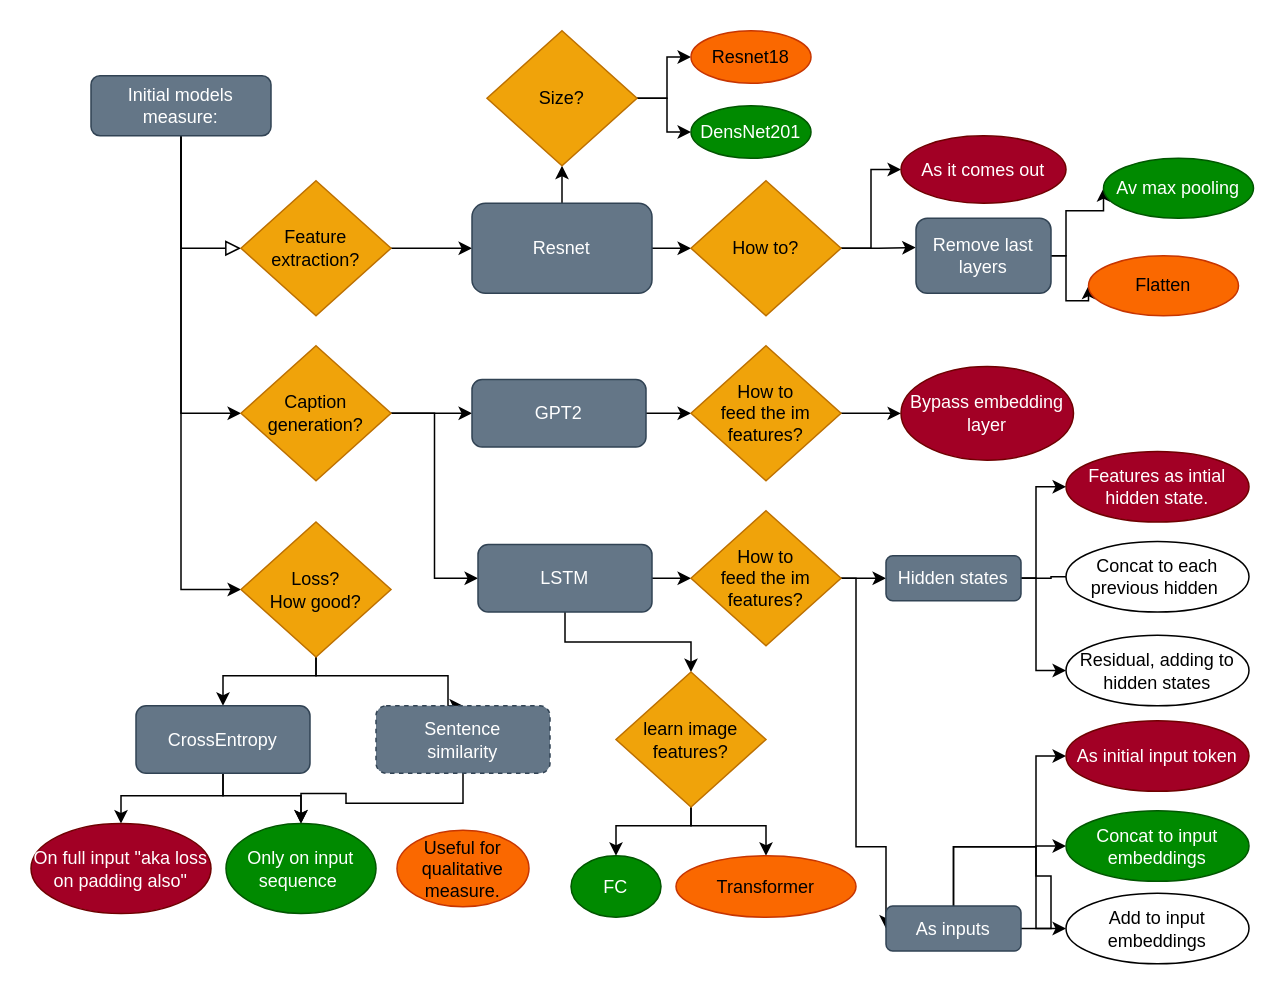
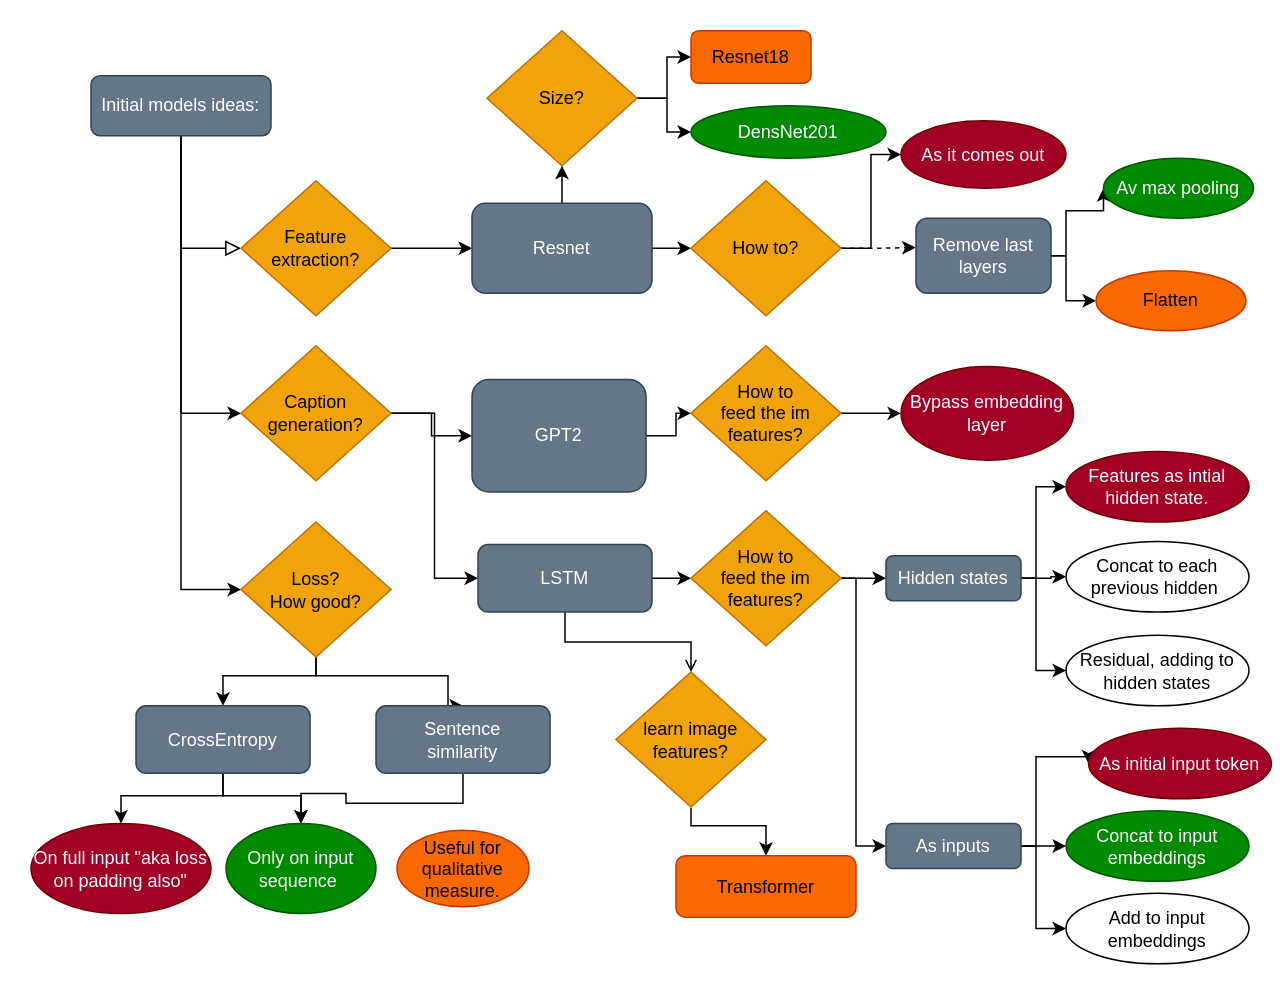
(751, 57) -> (751, 57)
(181, 106) -> (181, 106)
(751, 132) -> (788, 132)
(983, 170) -> (983, 155)
(887, 248) -> (887, 248)
(1163, 286) -> (1171, 301)
(559, 413) -> (559, 436)
(1058, 577) -> (1054, 577)
(691, 660) -> (691, 662)
(463, 740) -> (463, 740)
(1157, 756) -> (1180, 764)
(643, 826) -> none
(616, 887) -> none
(766, 887) -> (766, 887)
(953, 929) -> (953, 846)
